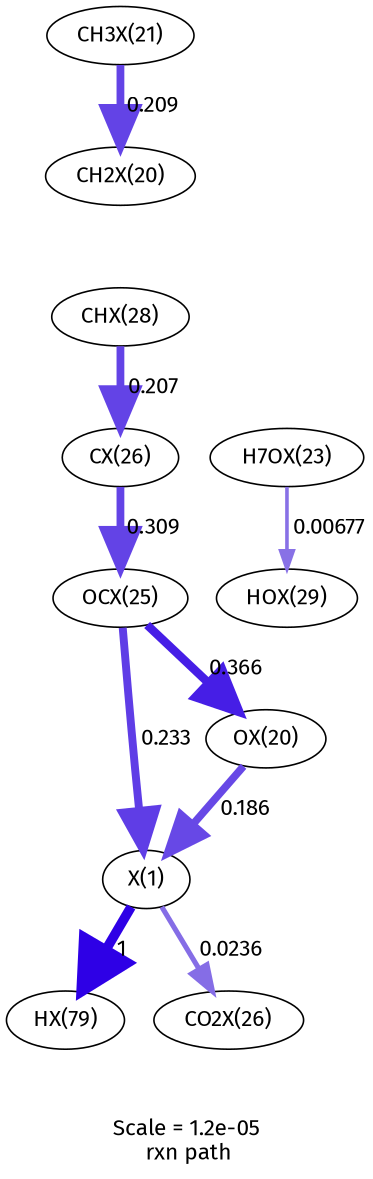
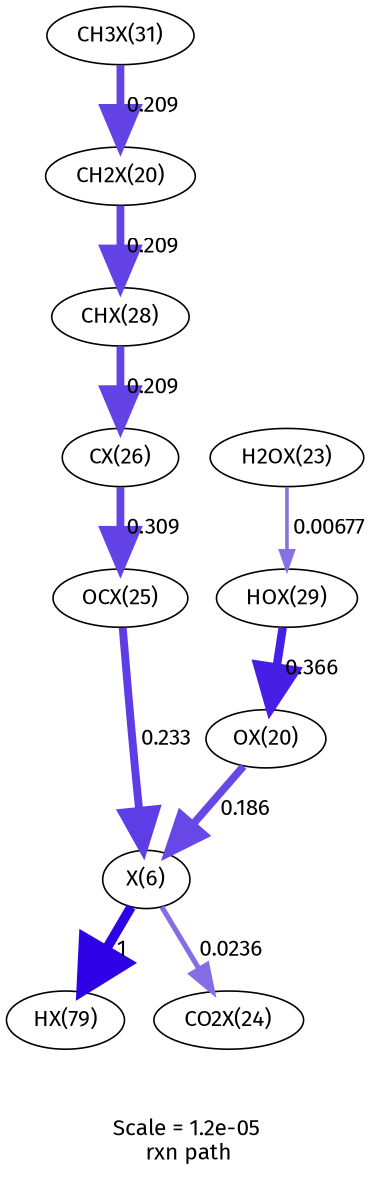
(120, 36) -> (120, 36)
none -> (120, 227)
(150, 387) -> (150, 387)
(287, 458) -> (287, 458)
(178, 654) -> (280, 647)
(146, 879) -> (146, 879)
(229, 1020) -> (229, 1020)
